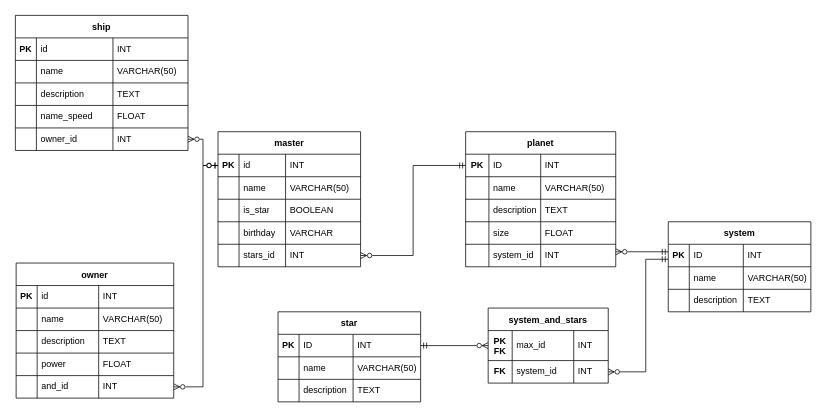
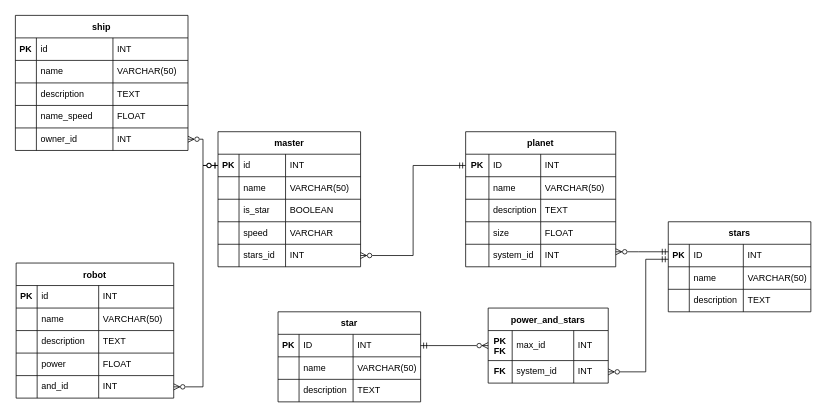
(262, 233) -> (256, 233)
(739, 233) -> (739, 233)
(95, 275) -> (95, 275)
(548, 320) -> (548, 320)
